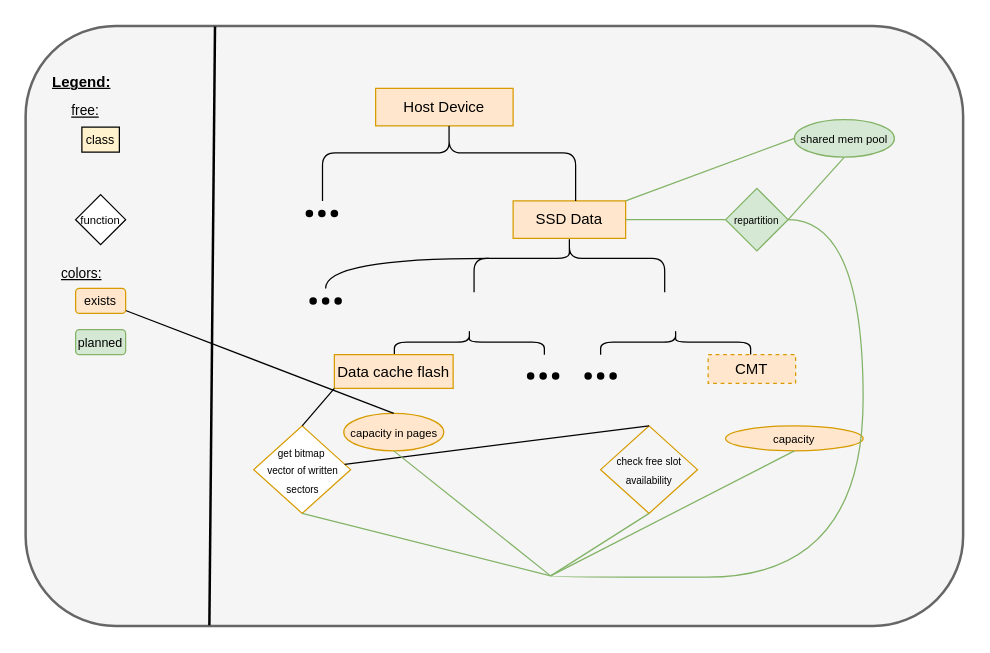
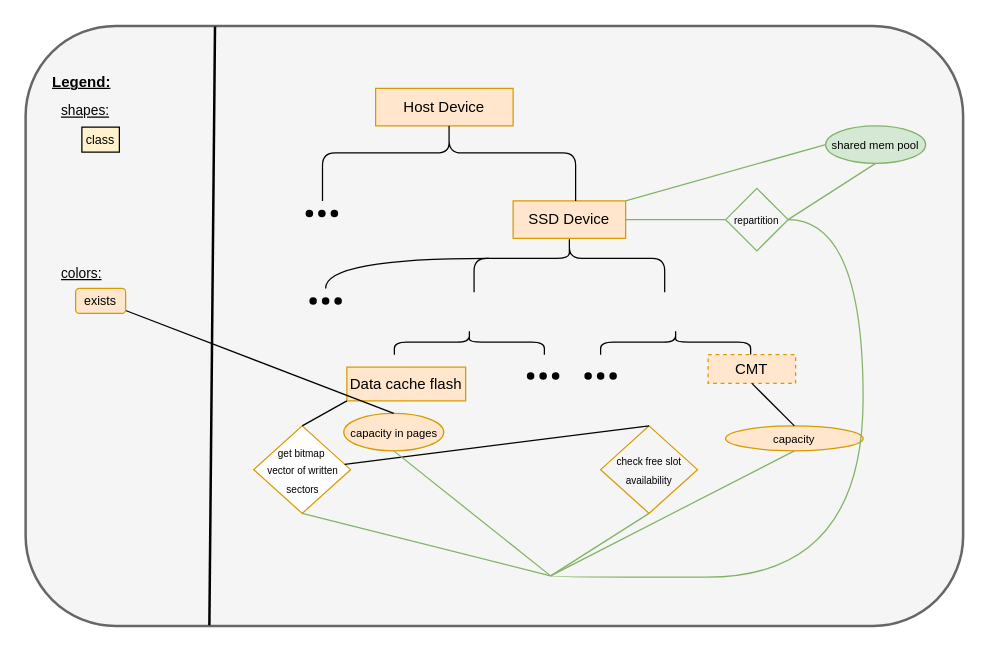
(86, 111) -> (86, 111)
(844, 138) -> (876, 144)
(101, 219) -> none
(569, 219) -> (569, 219)
(757, 219) -> (757, 219)
(101, 342) -> none
(394, 371) -> (406, 384)
none -> (773, 404)
